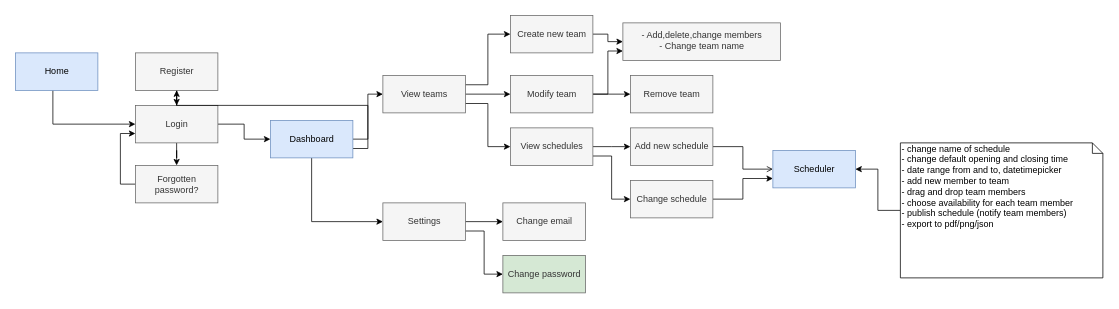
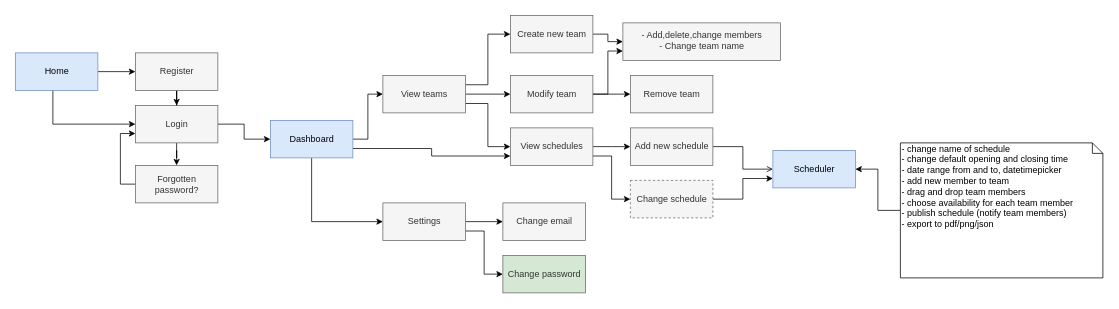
none -> (114, 72)
(291, 105) -> (402, 149)
(672, 199) -> (672, 199)
